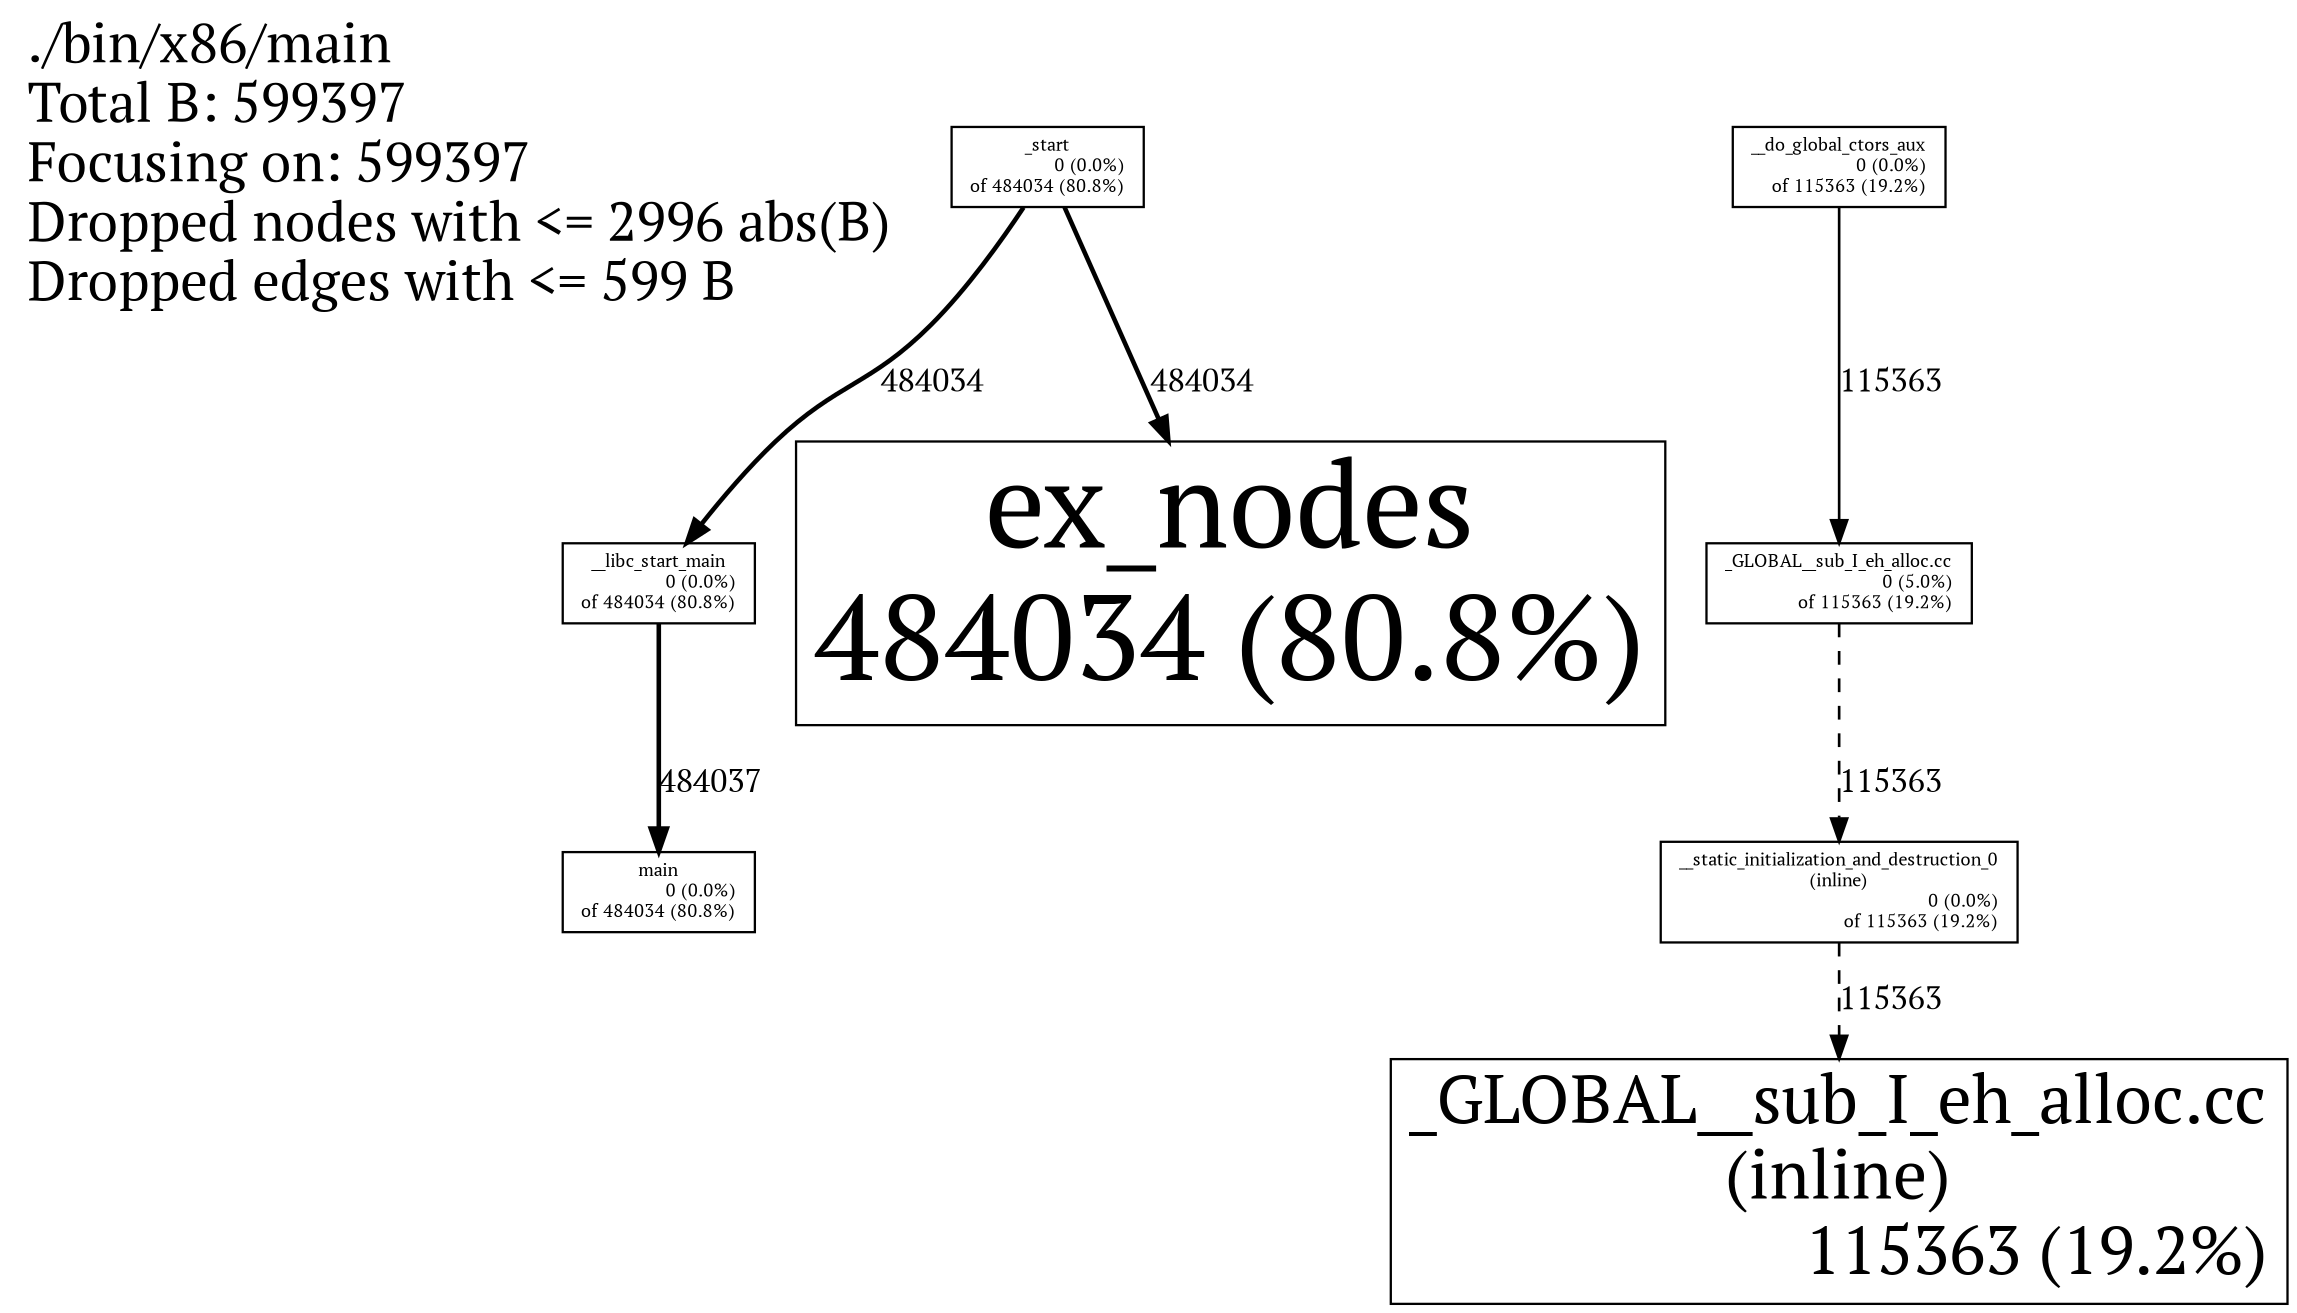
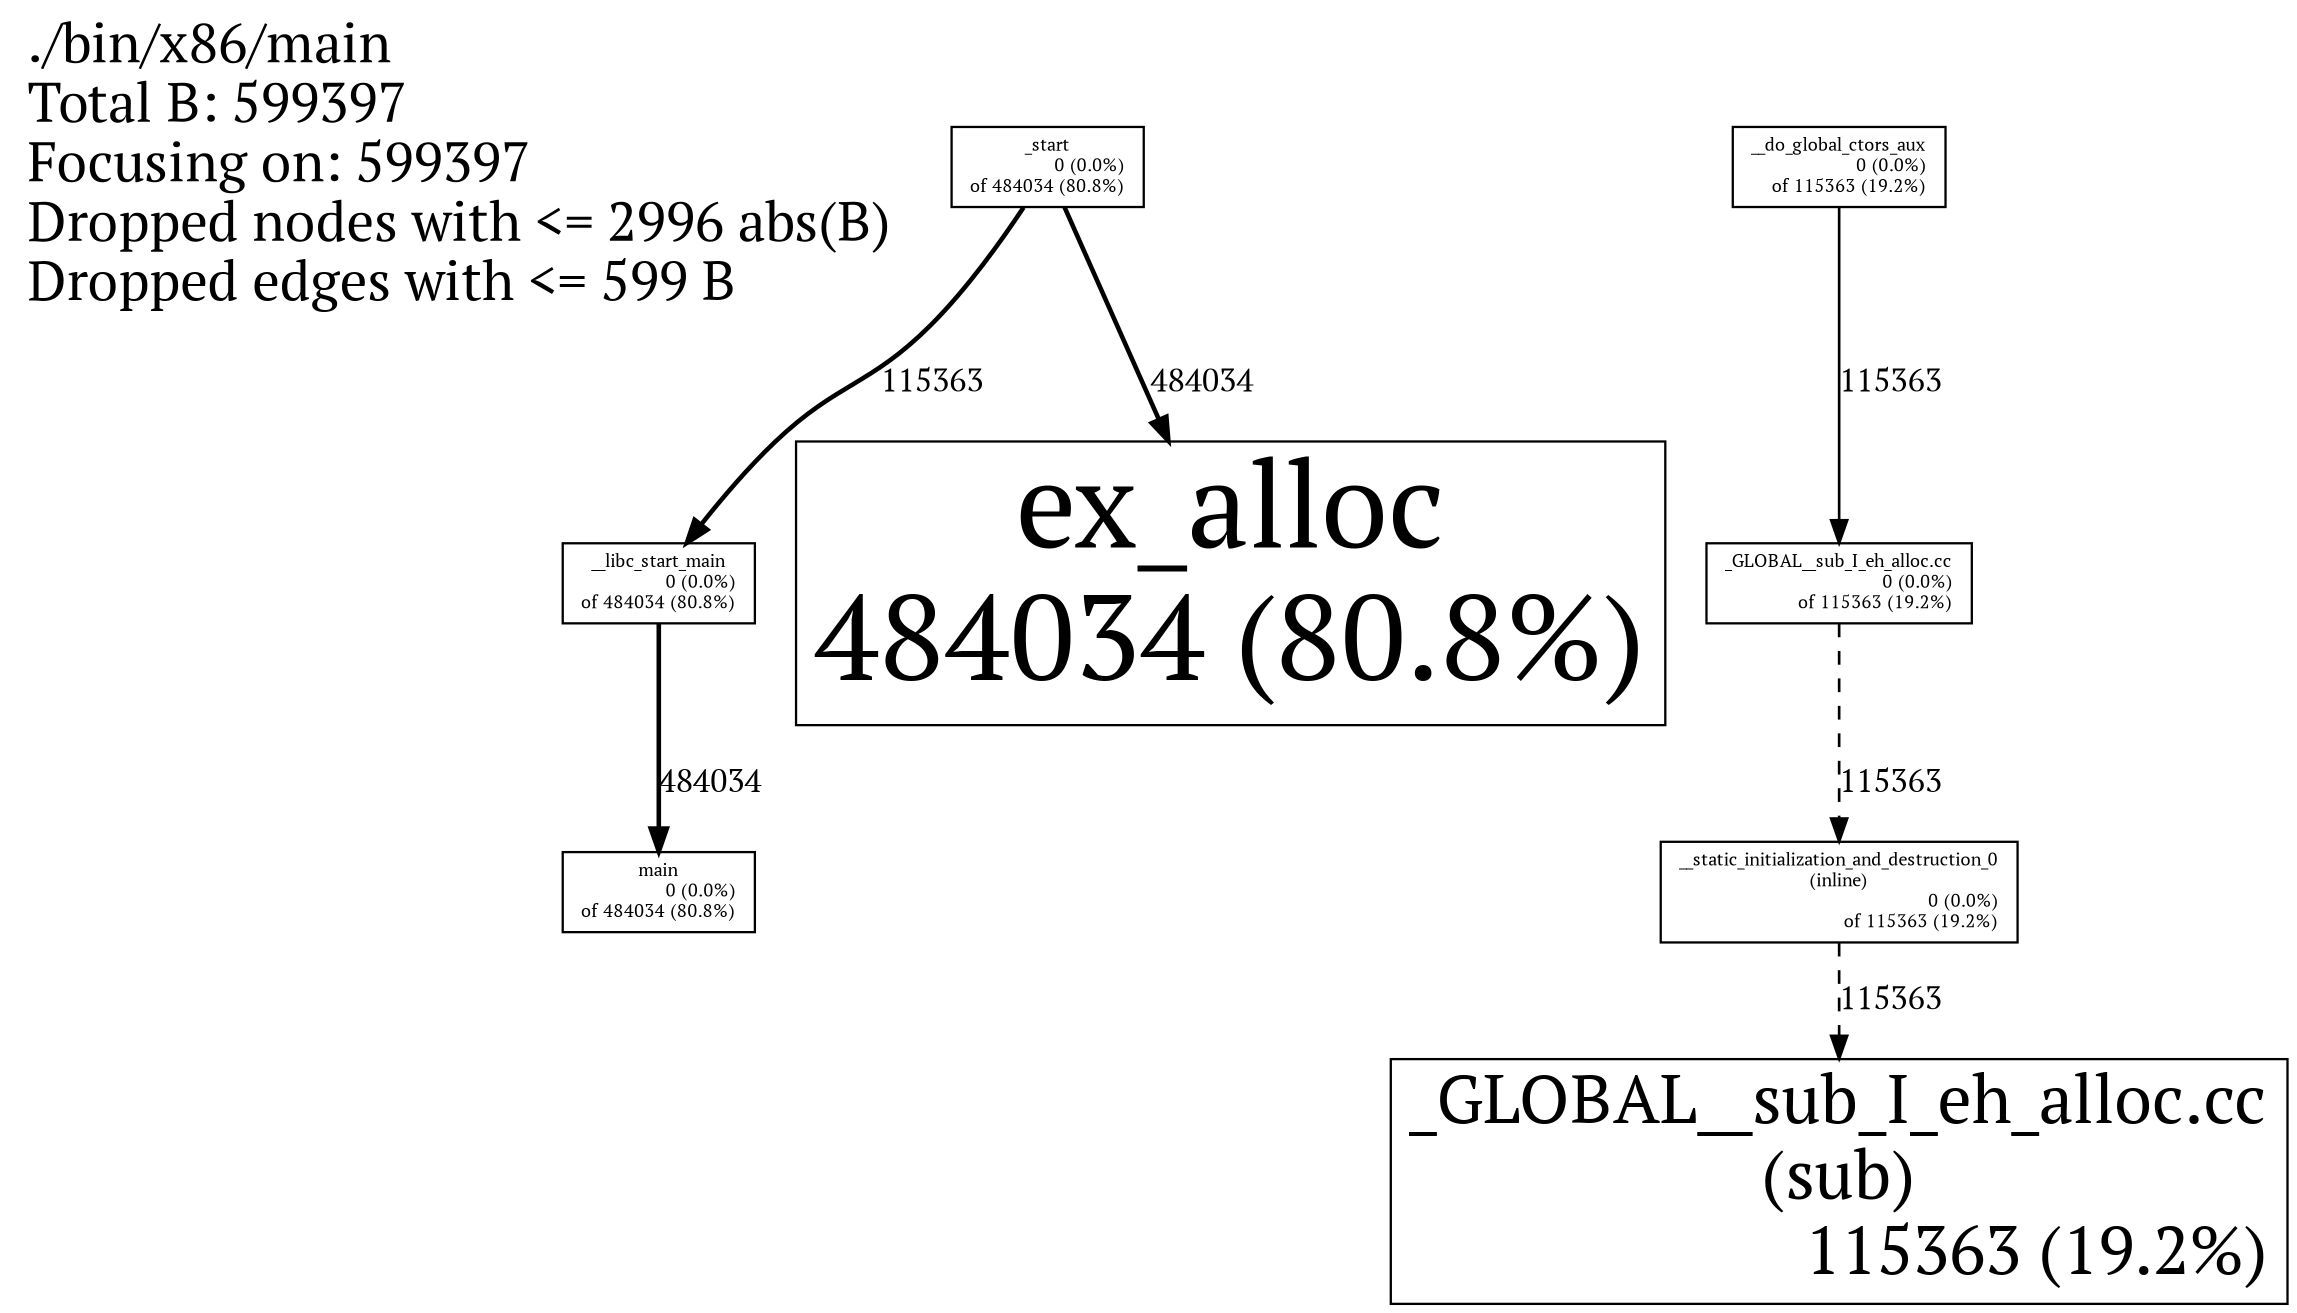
(933, 383) -> (933, 383)
(1231, 583) -> (1231, 583)
(1839, 583) -> (1839, 583)
(711, 783) -> (711, 783)
(1839, 1181) -> (1839, 1181)
